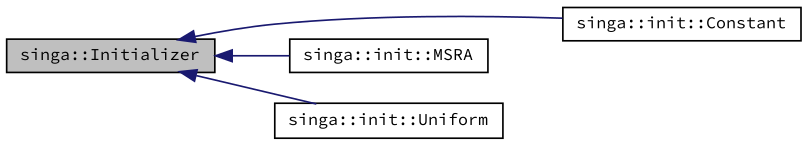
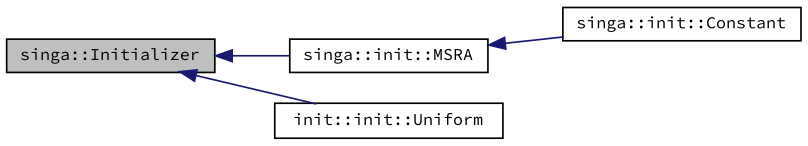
(378, 18) -> (534, 40)
(389, 121) -> (389, 121)
